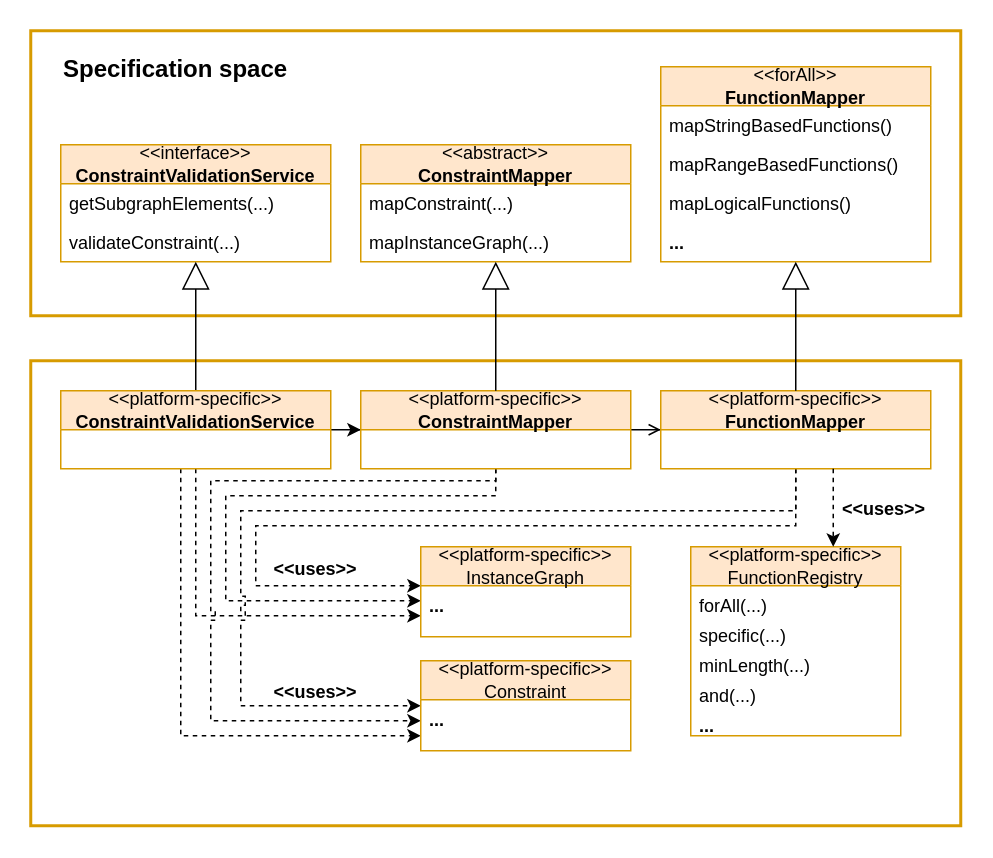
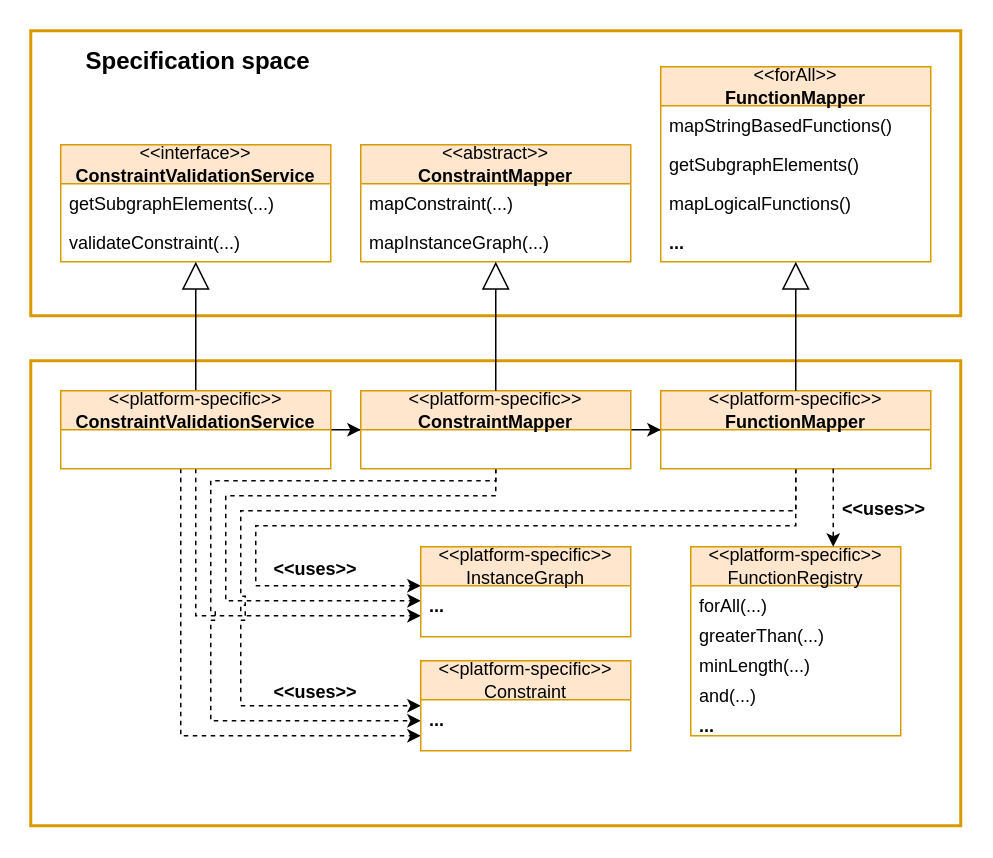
(293, 68) -> (316, 61)
(788, 166) -> (773, 166)
(651, 430) -> (649, 430)
(754, 637) -> (773, 637)
